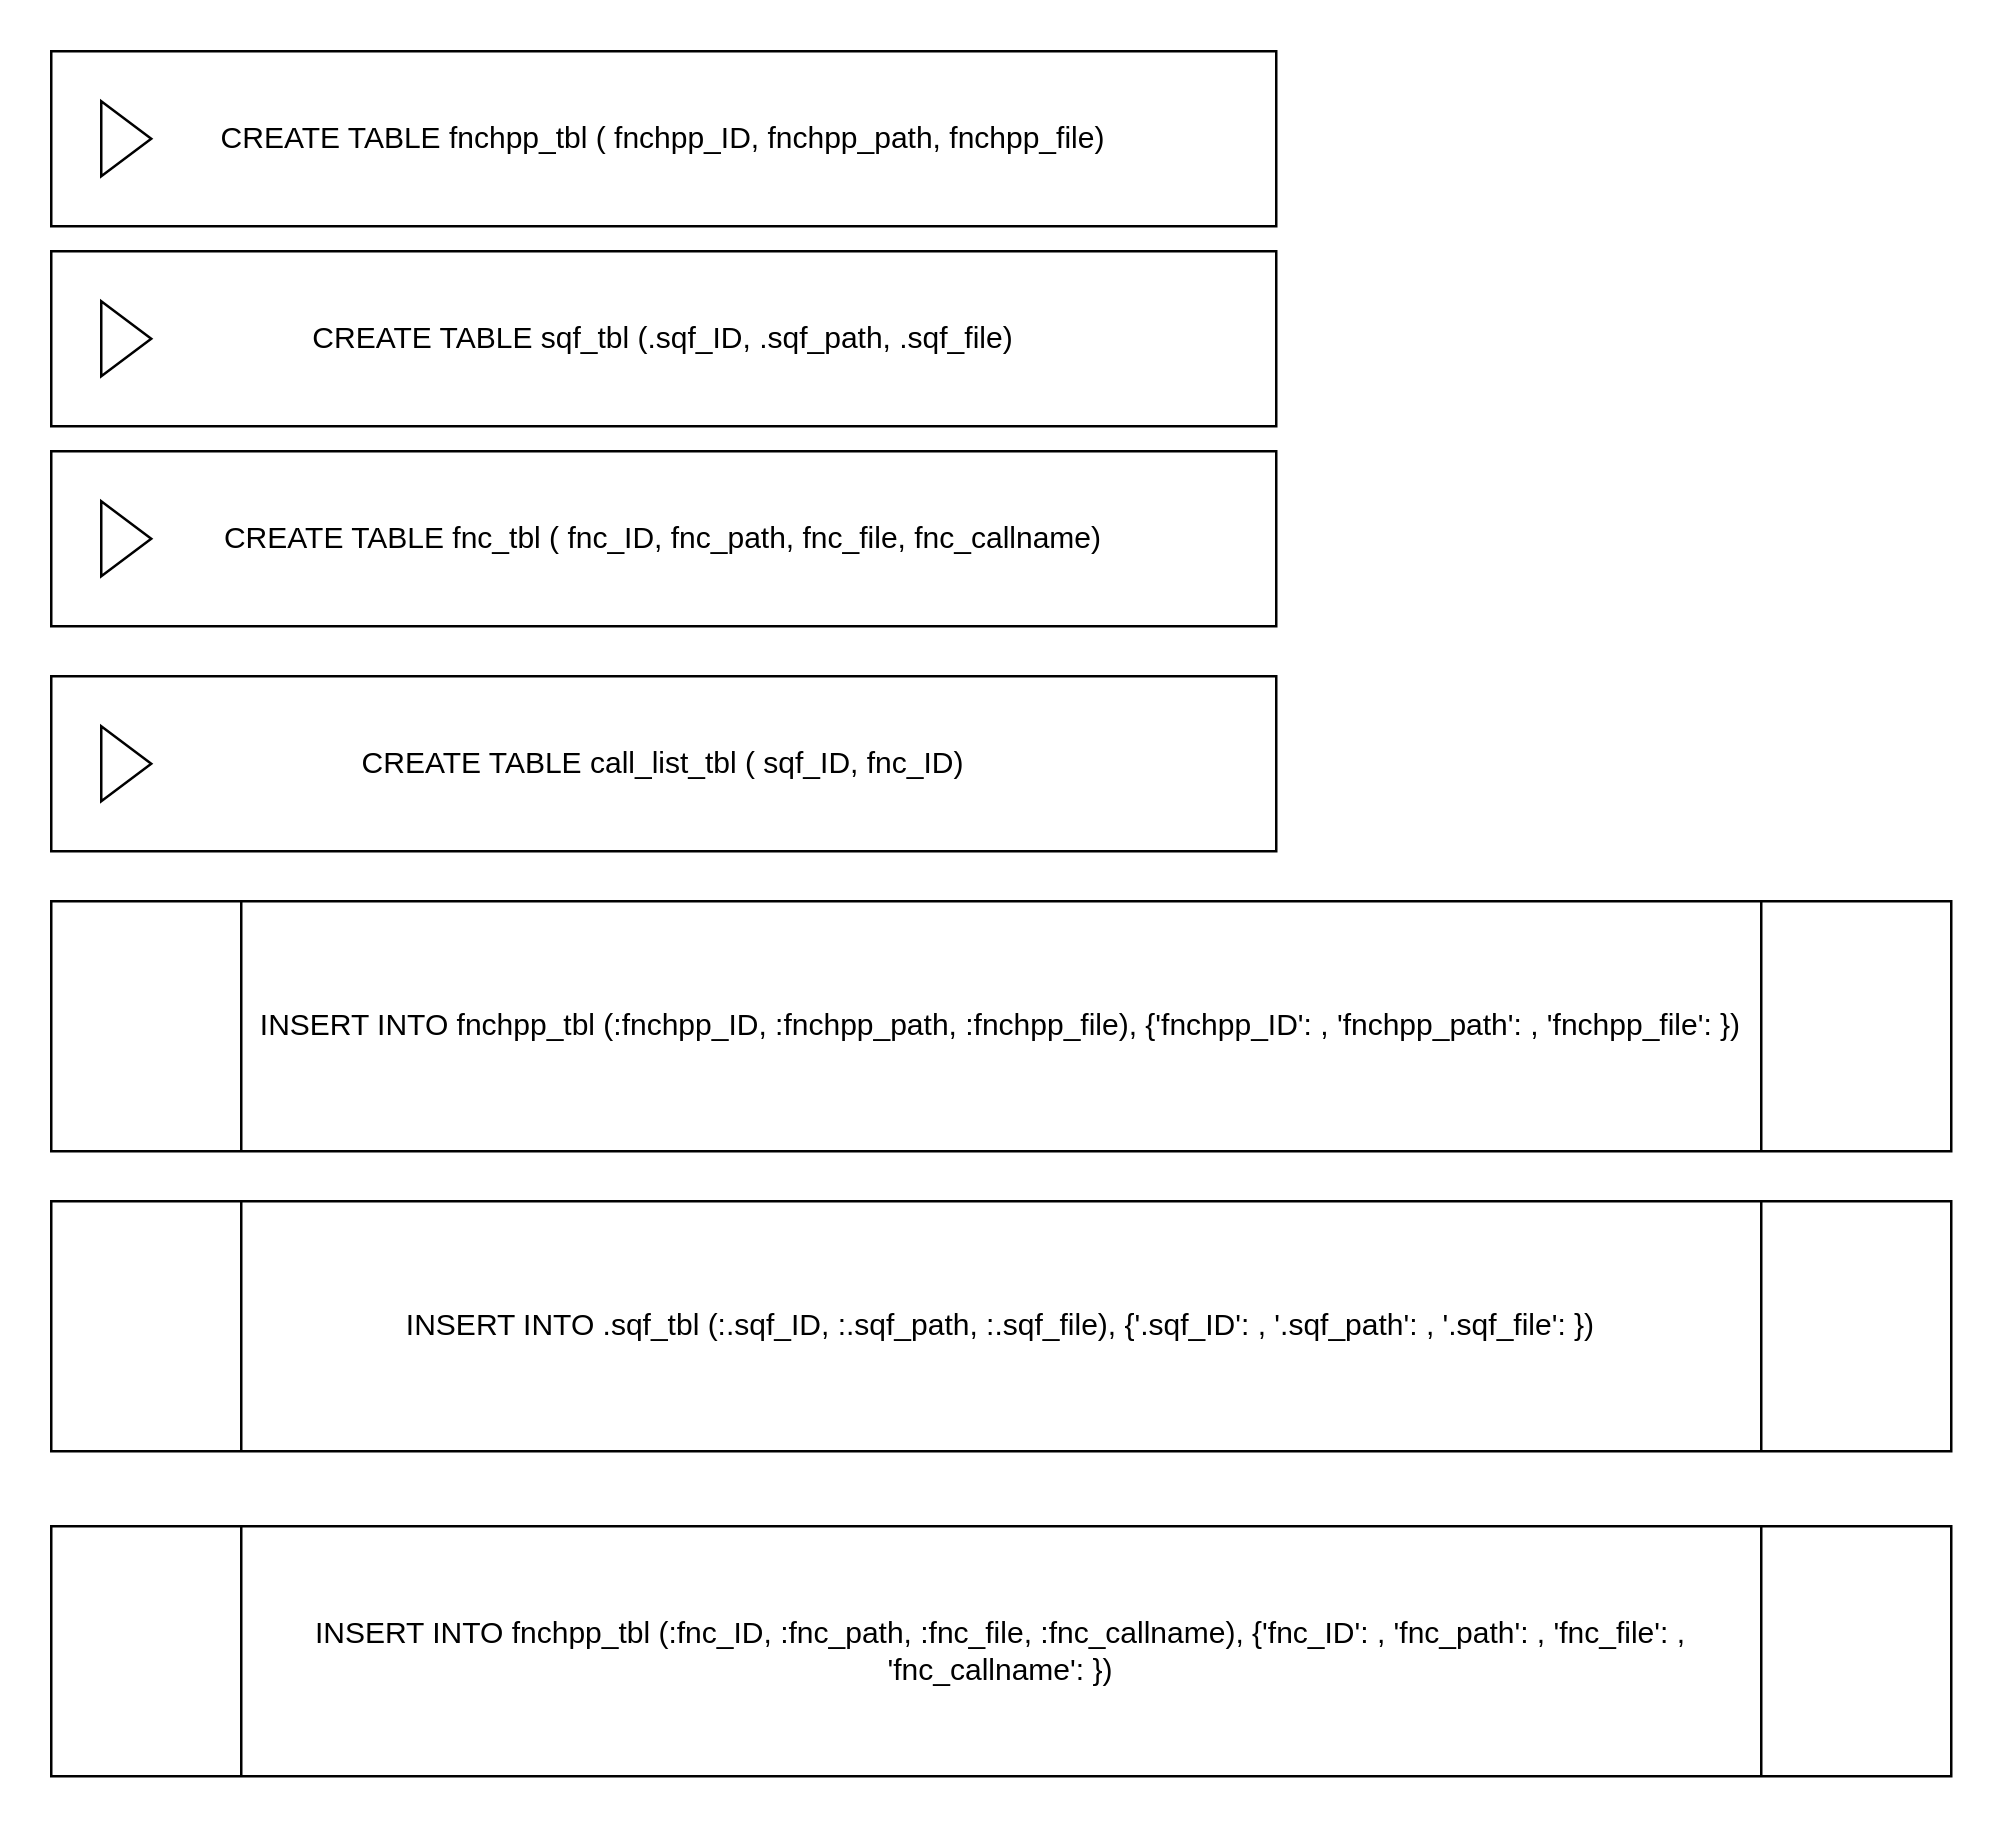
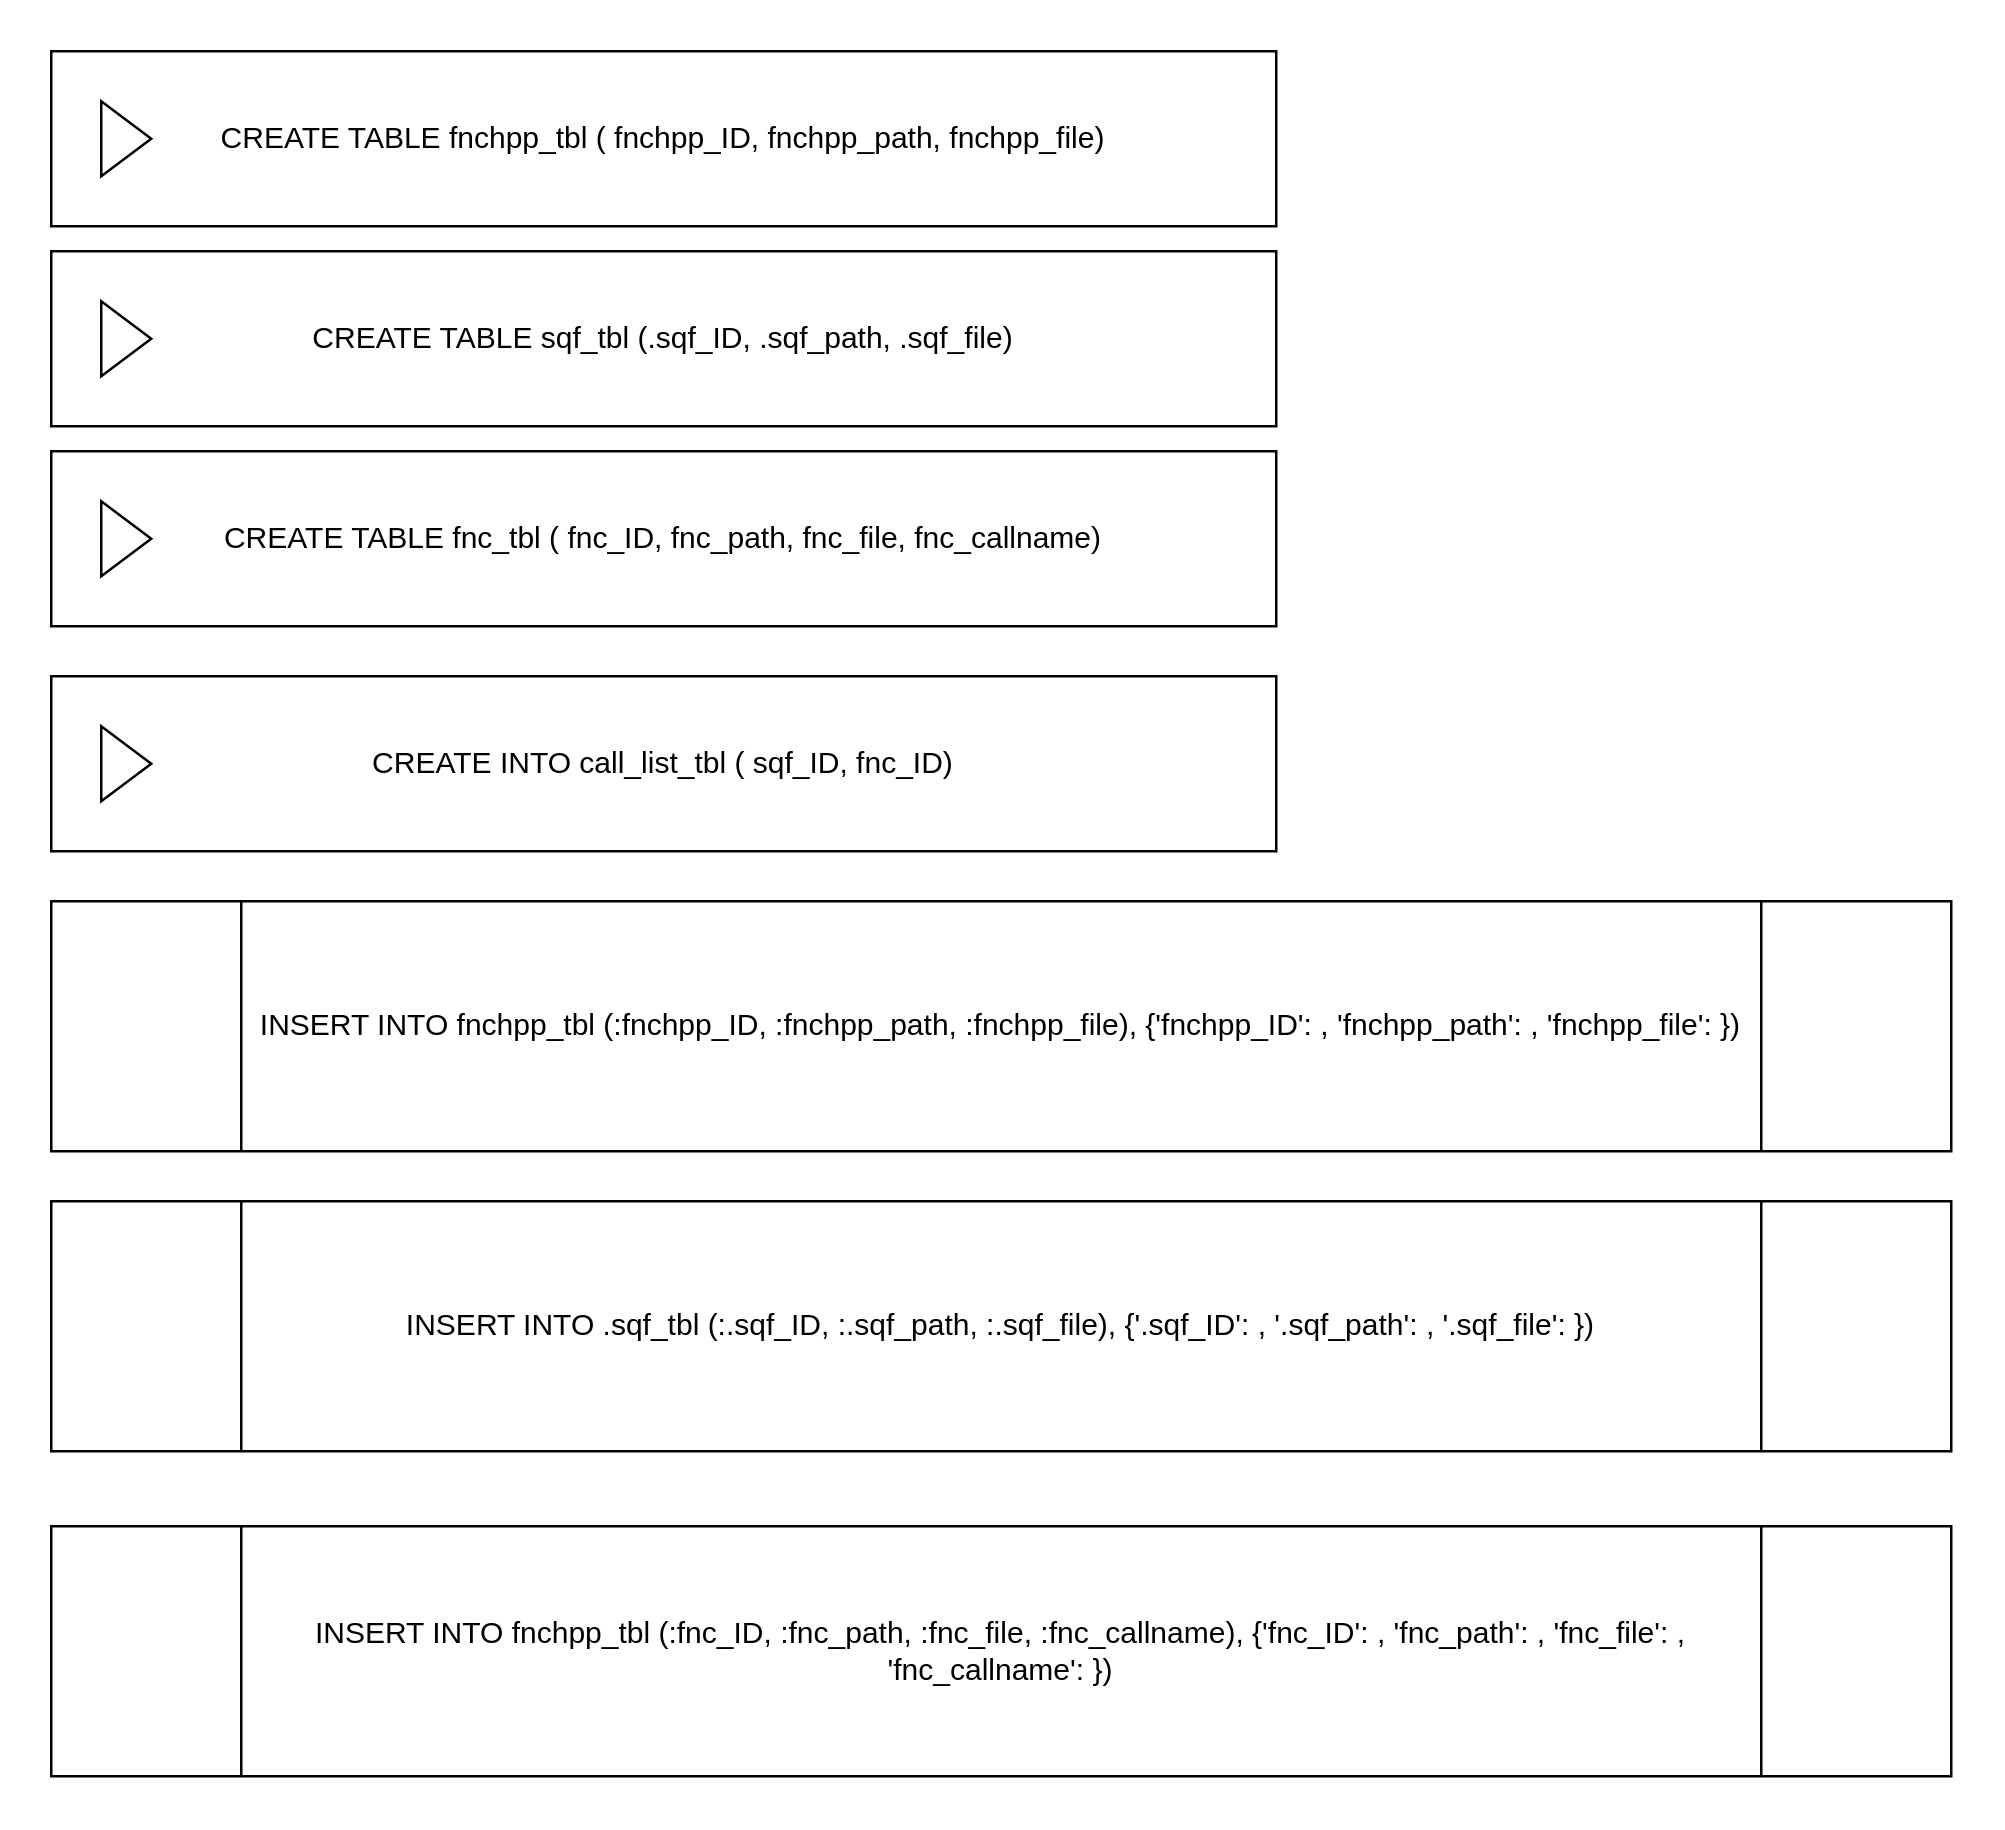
(664, 764) -> (664, 764)
